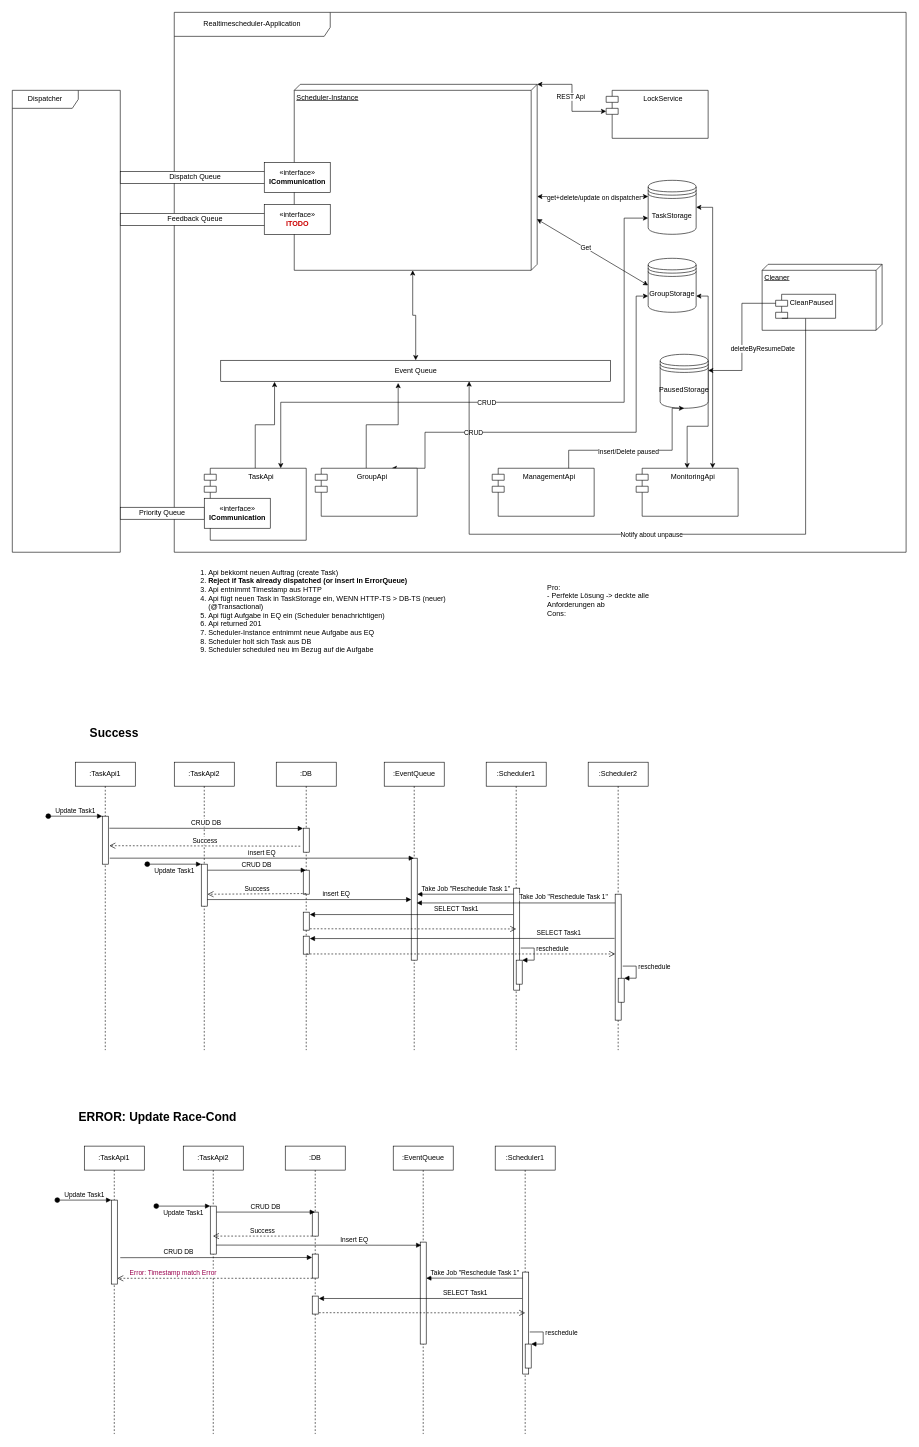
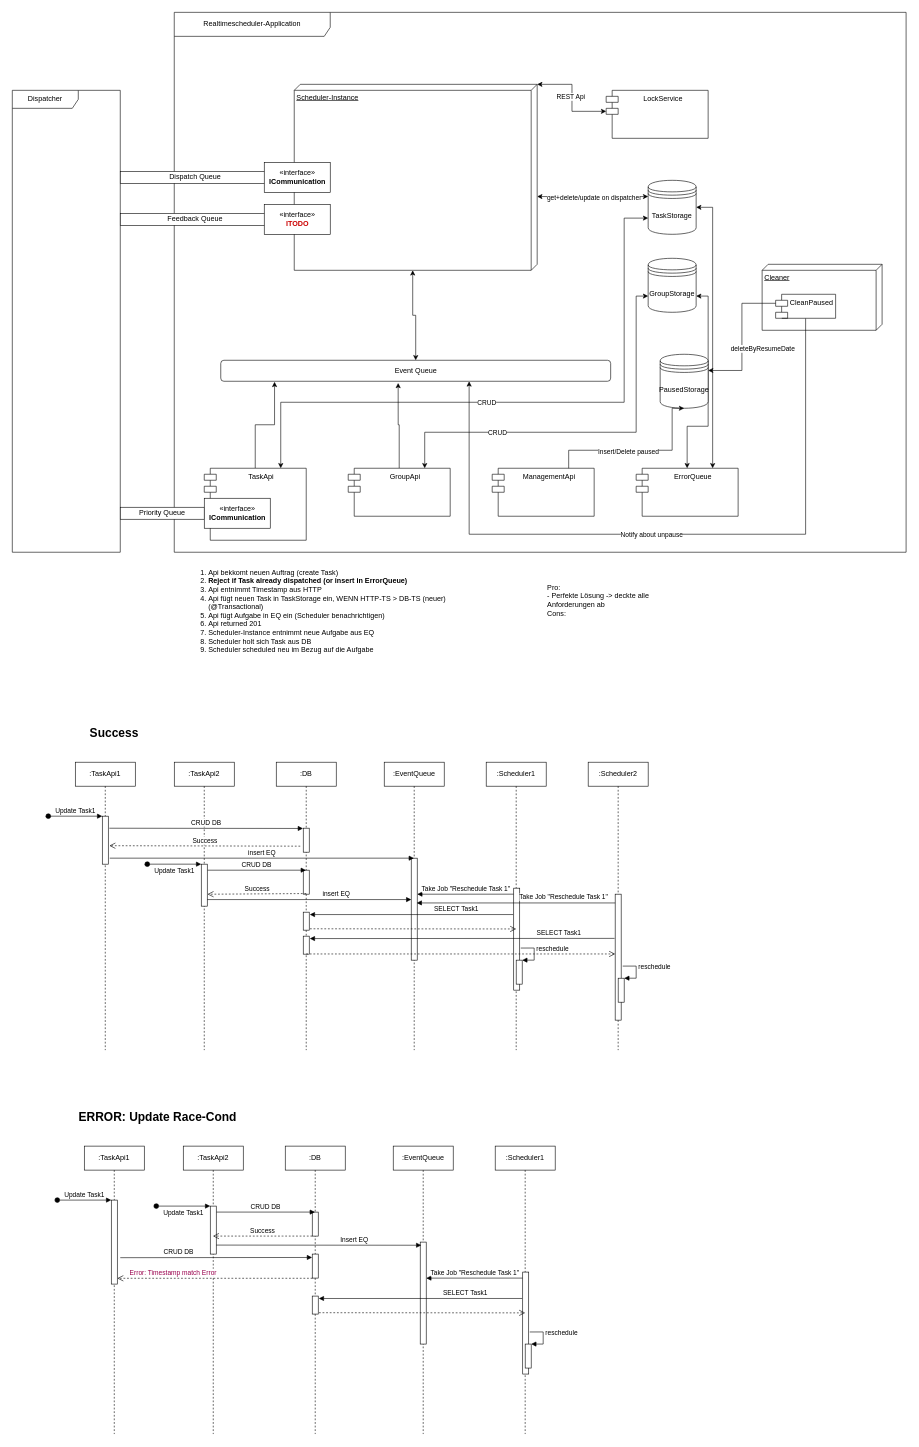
(592, 252) -> none
(416, 371) -> (416, 371)
(693, 476) -> (693, 476)
(366, 492) -> (399, 492)
